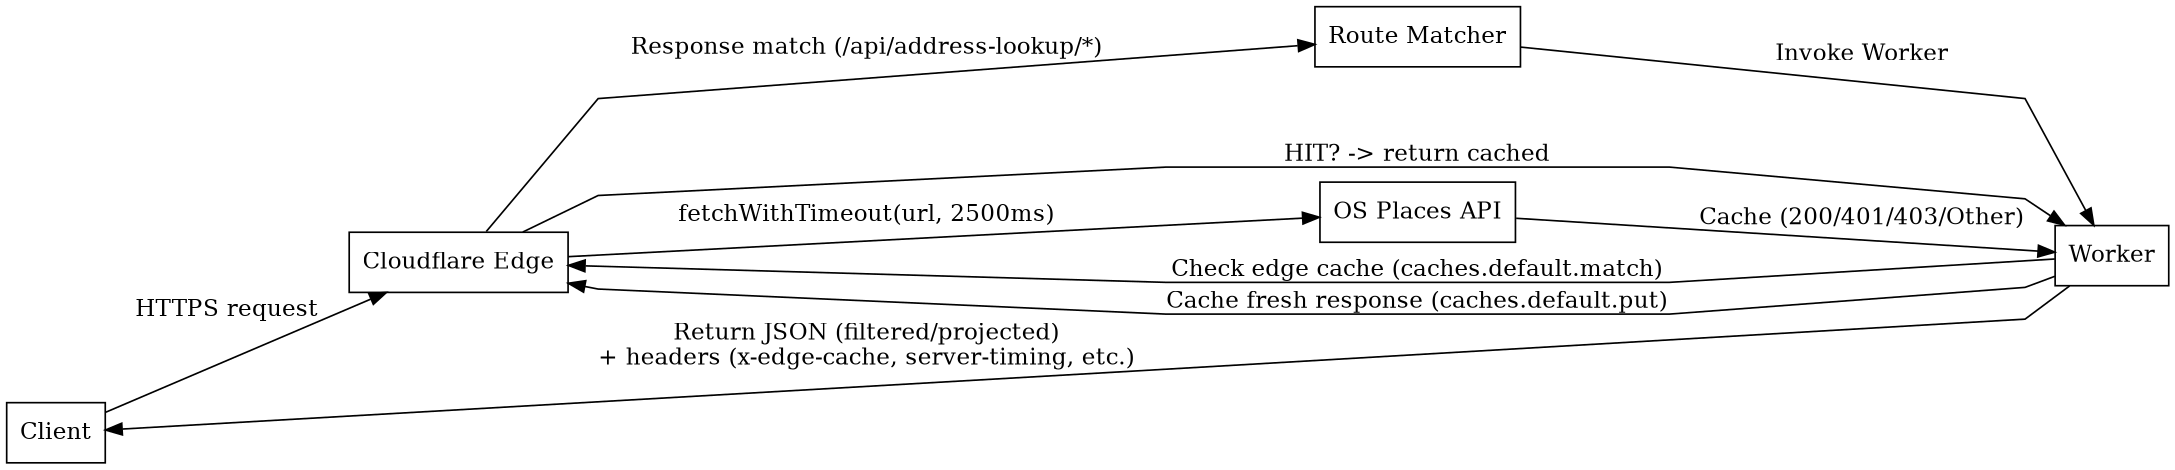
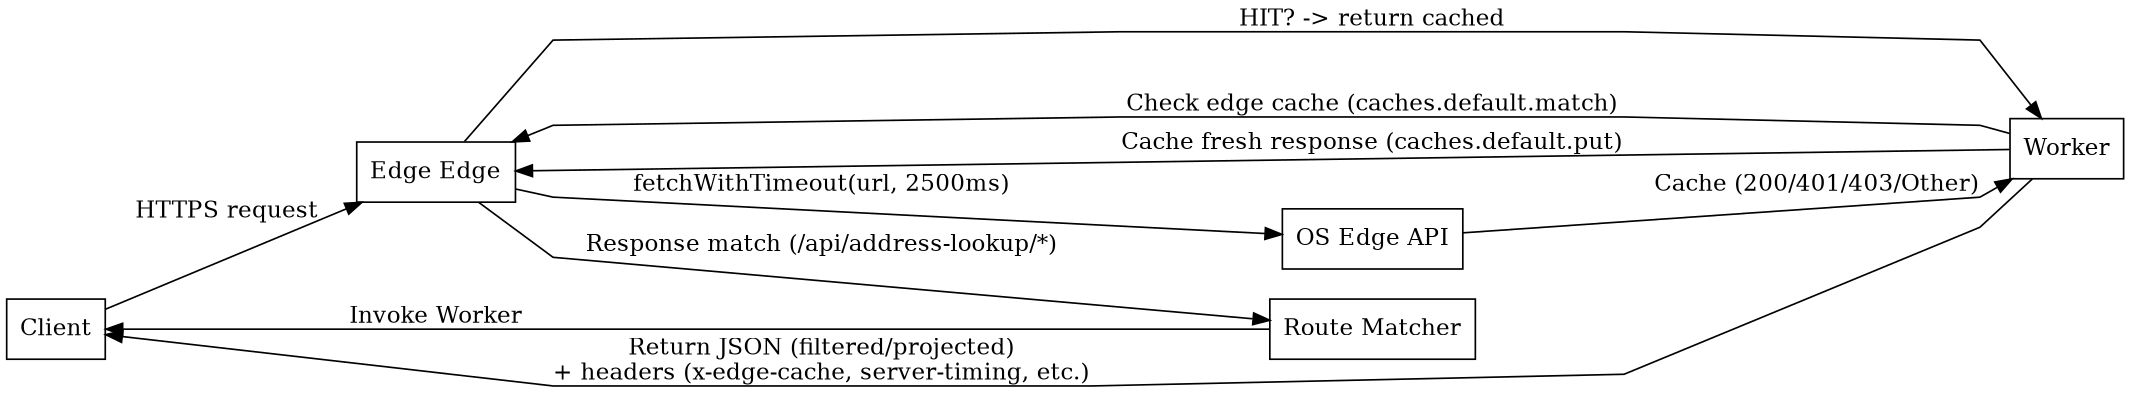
(1836, 79) -> (696, 329)
(1418, 212) -> (1373, 239)
(459, 262) -> (436, 172)
